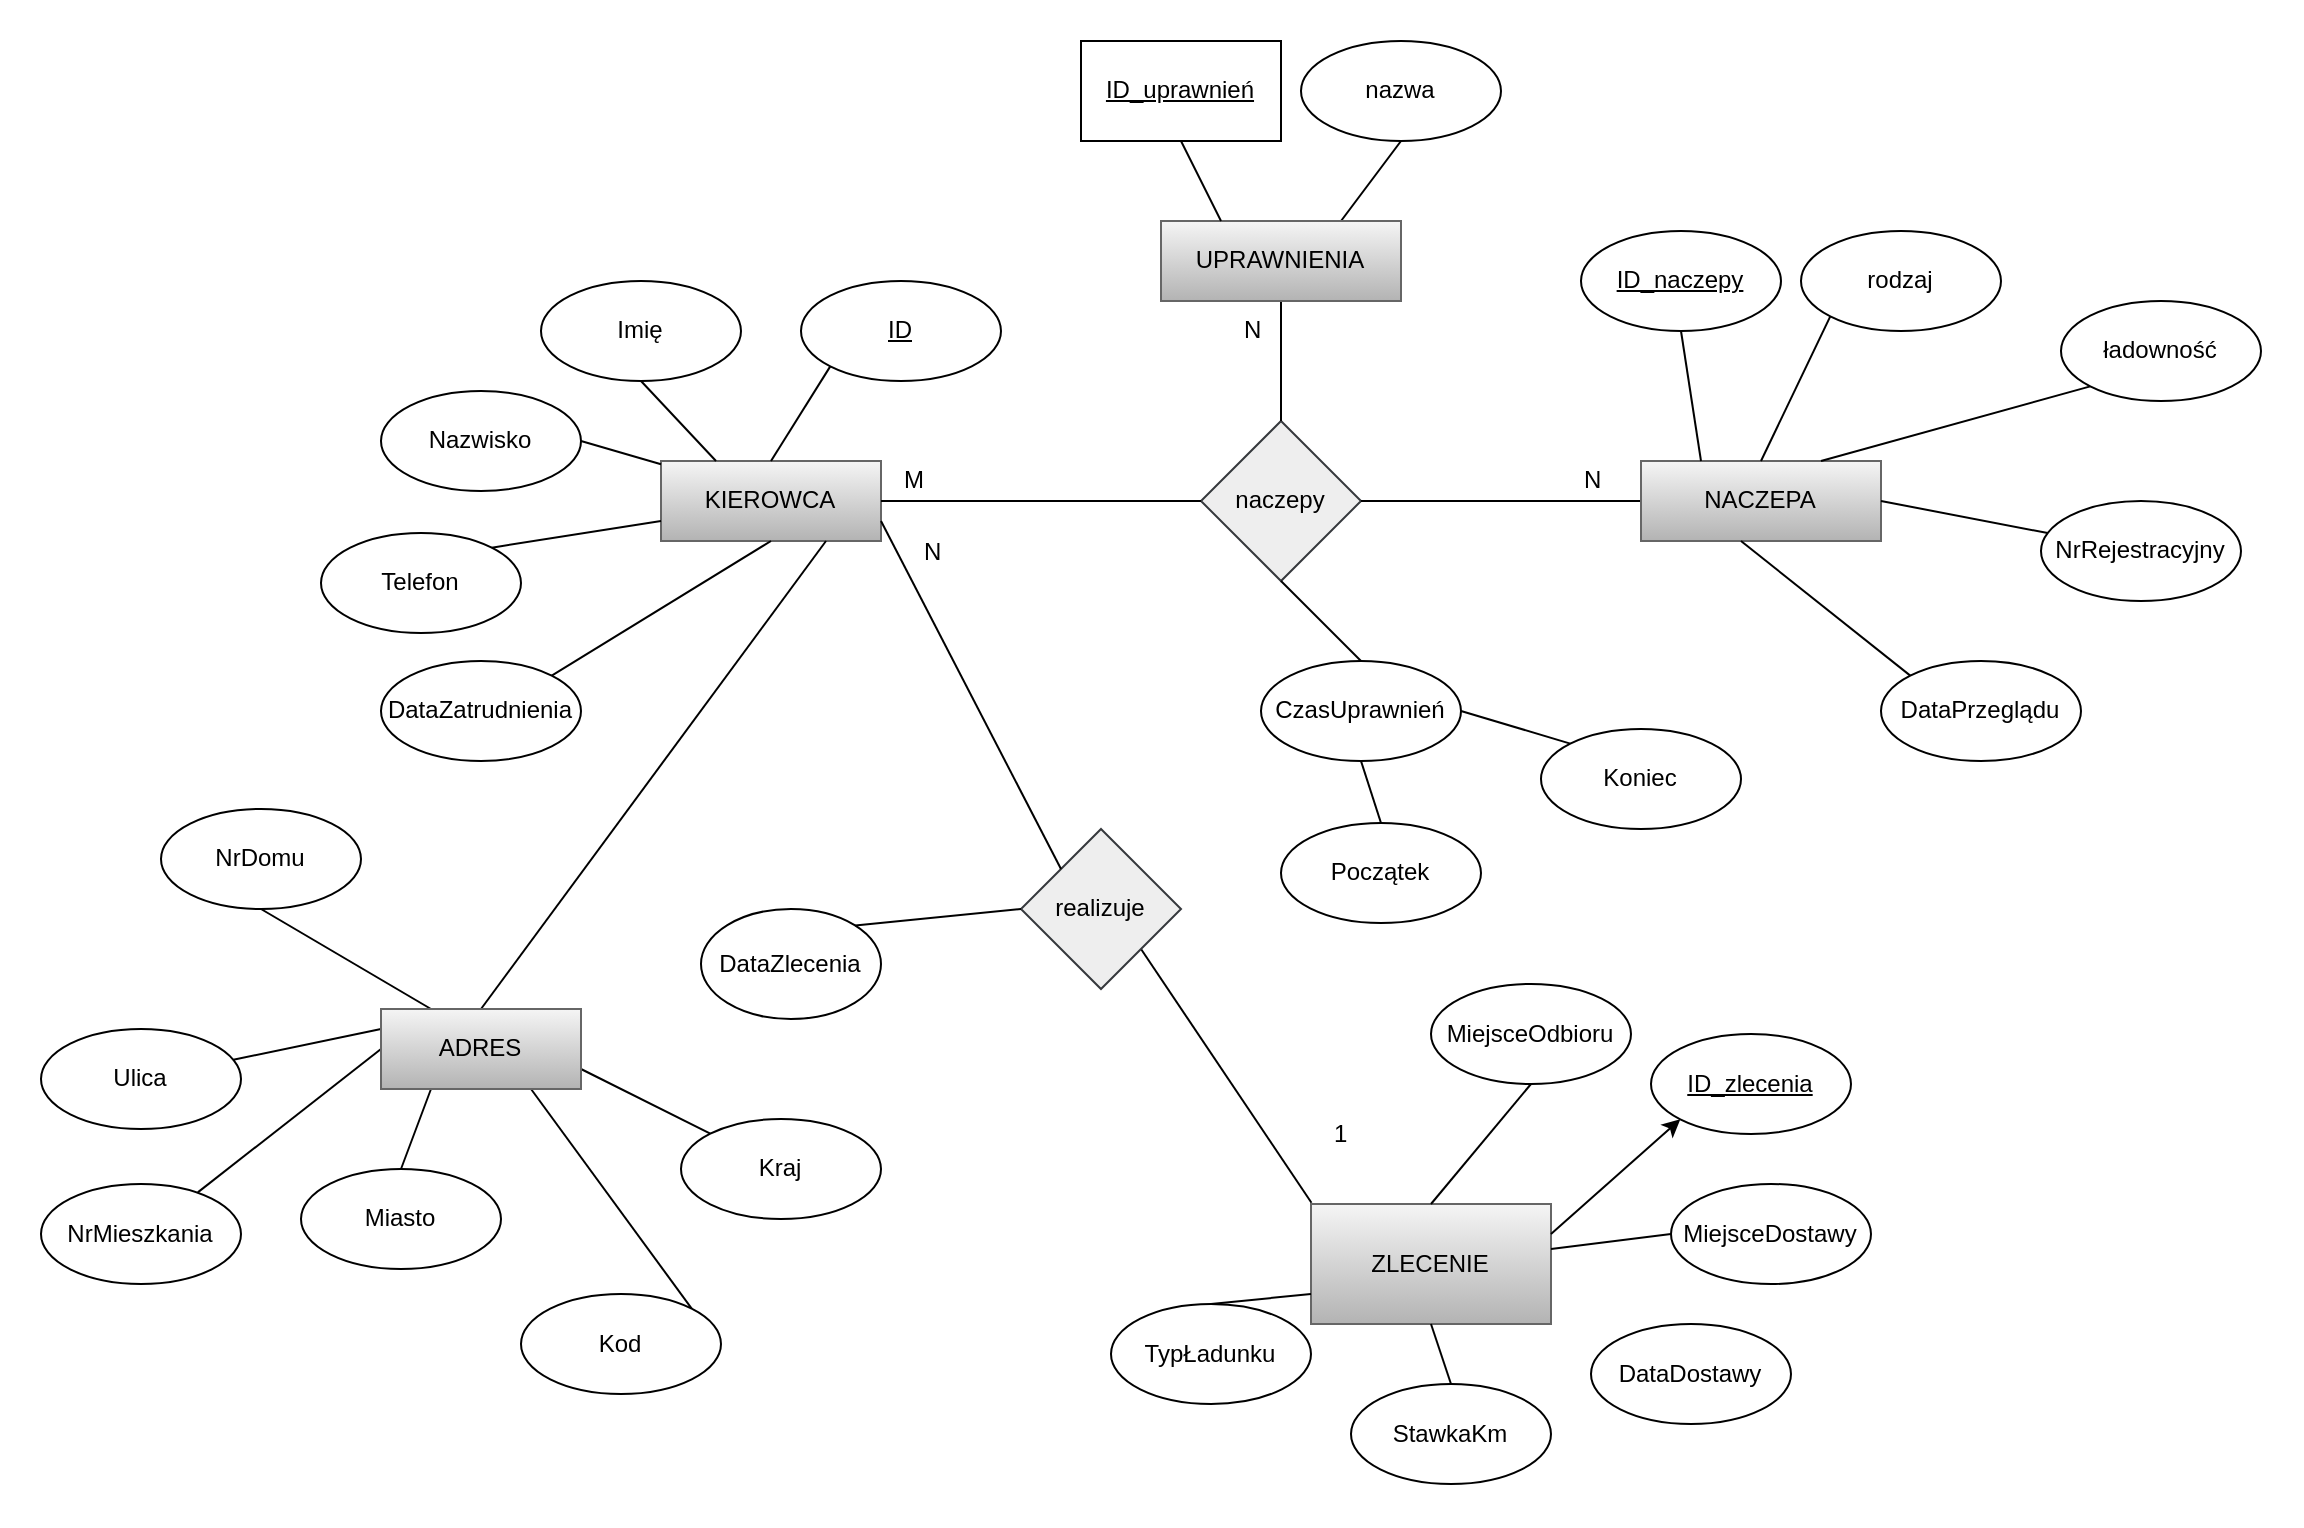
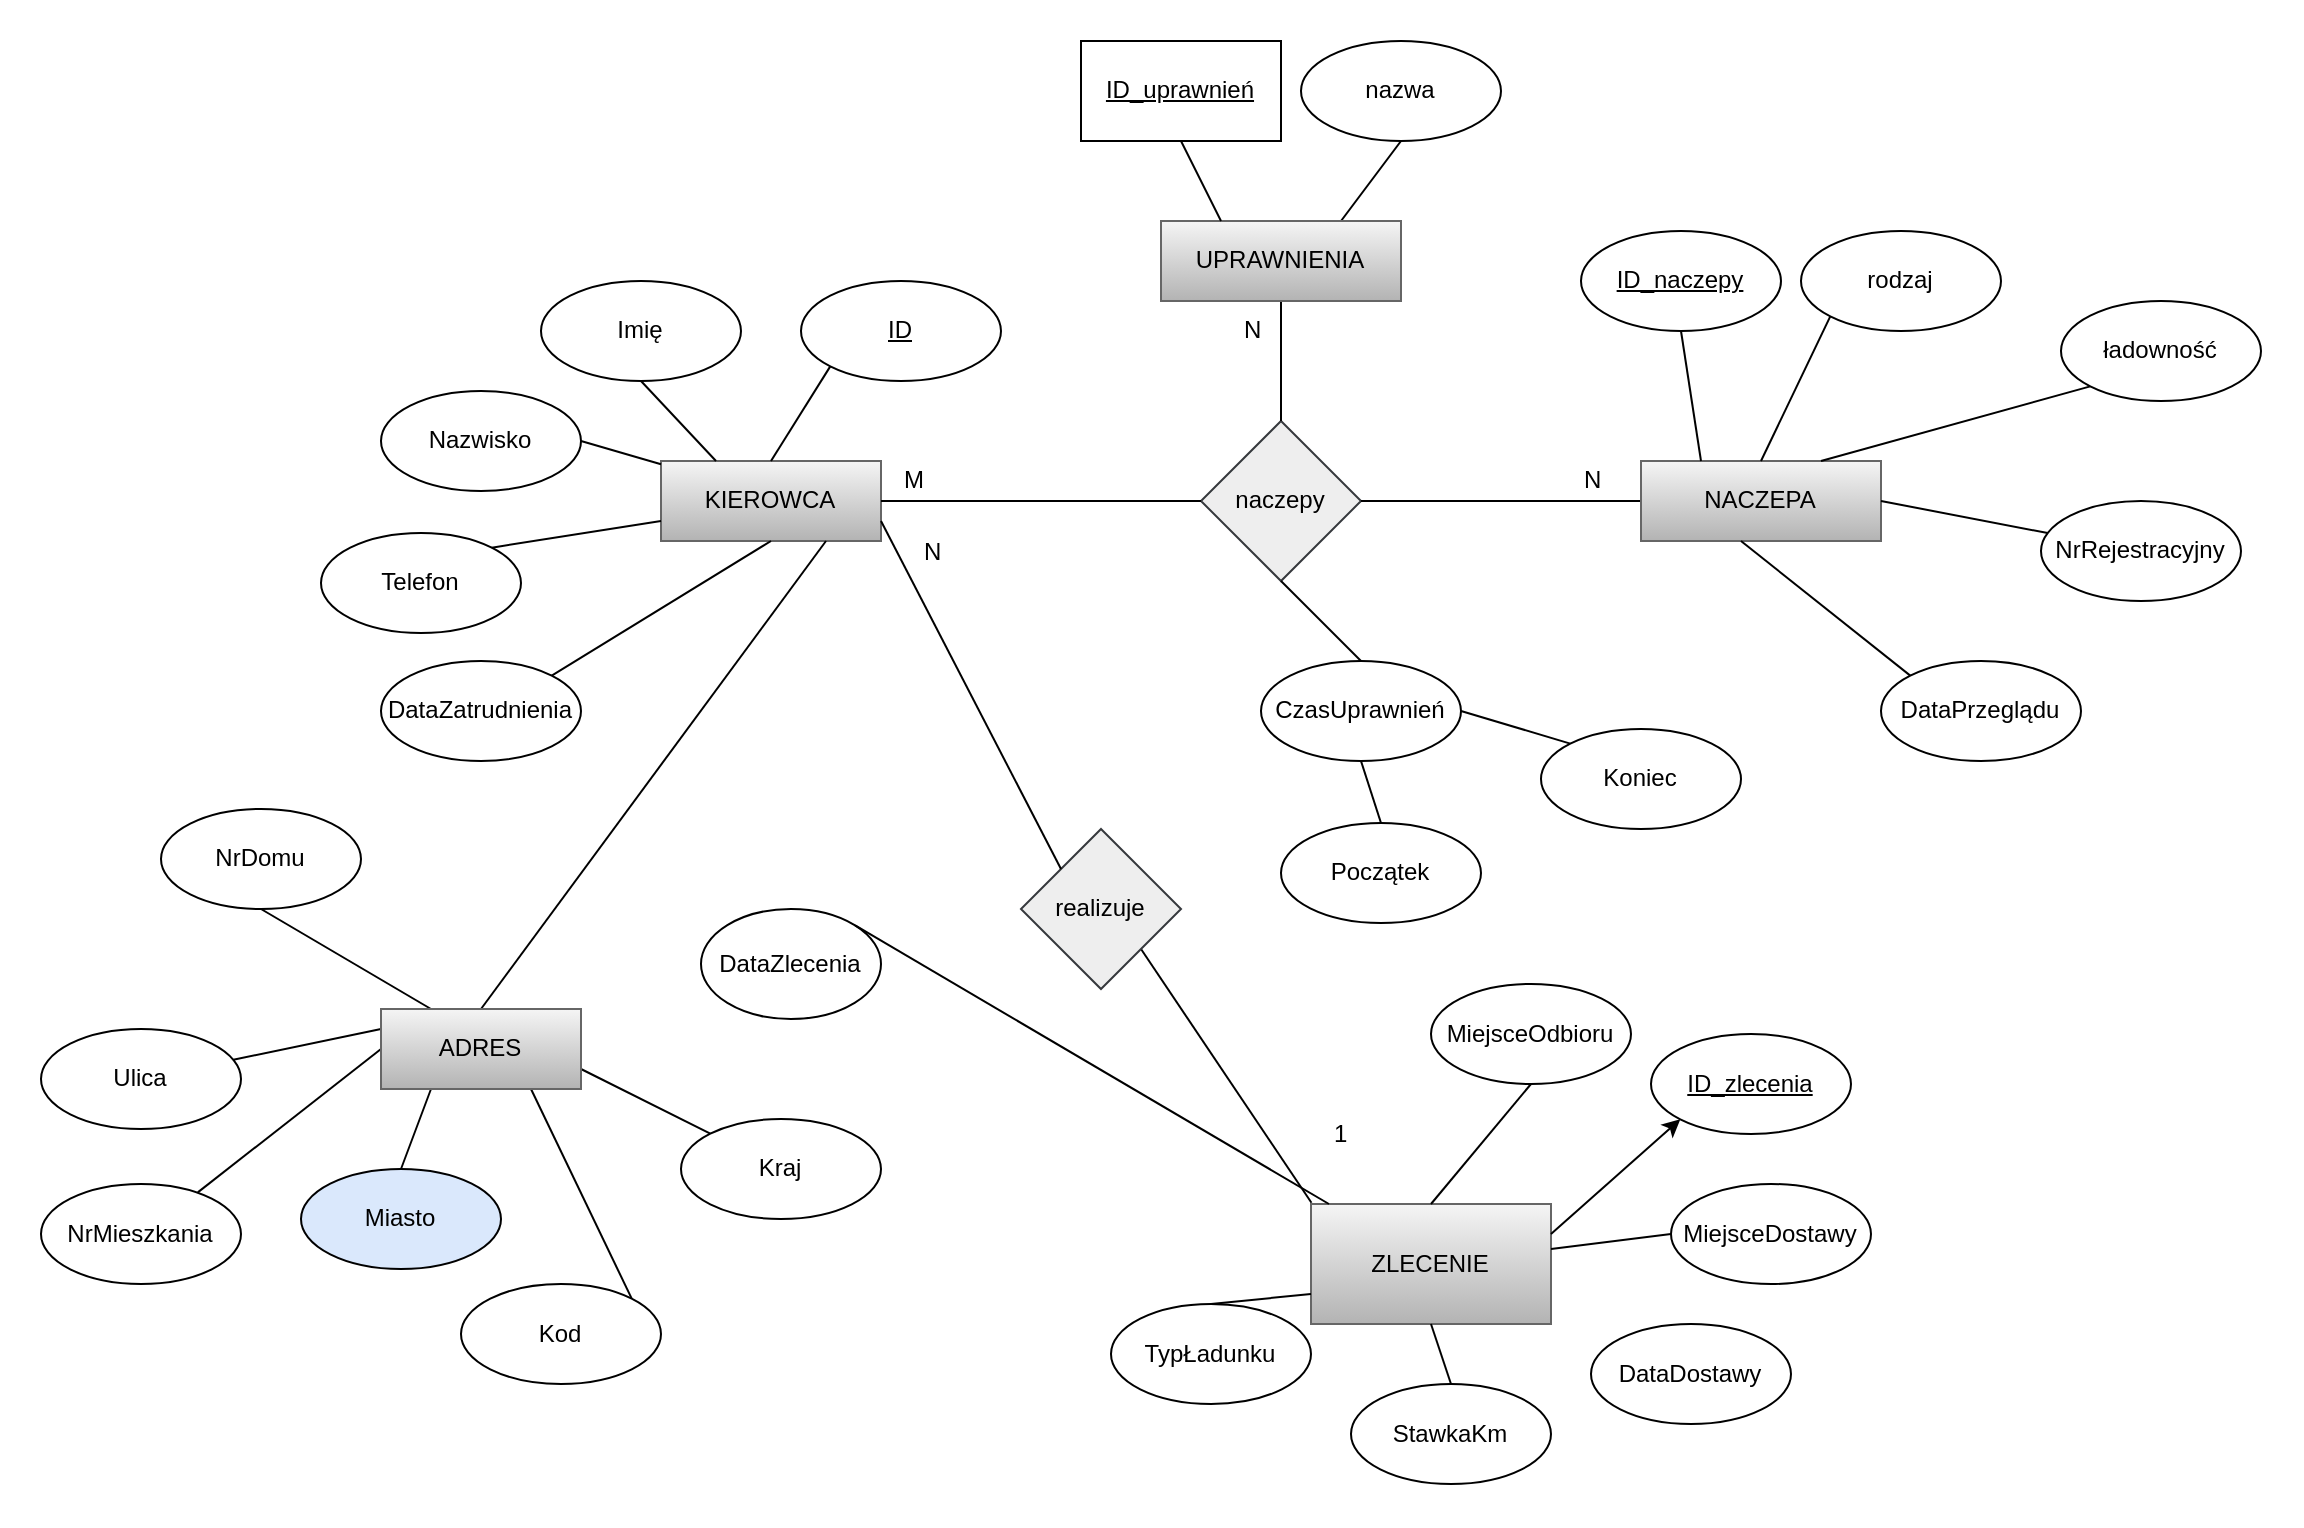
(938, 917) -> (1075, 1055)
(401, 1219) -> (401, 1219)
(621, 1344) -> (561, 1334)
